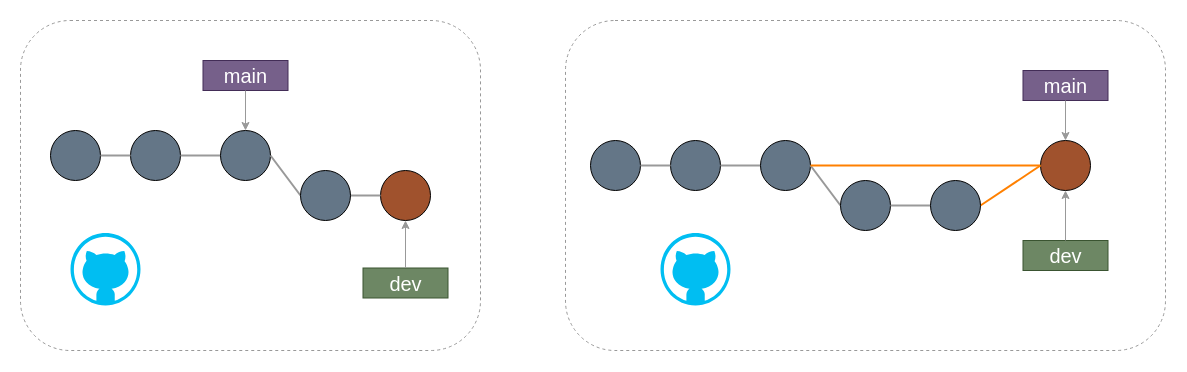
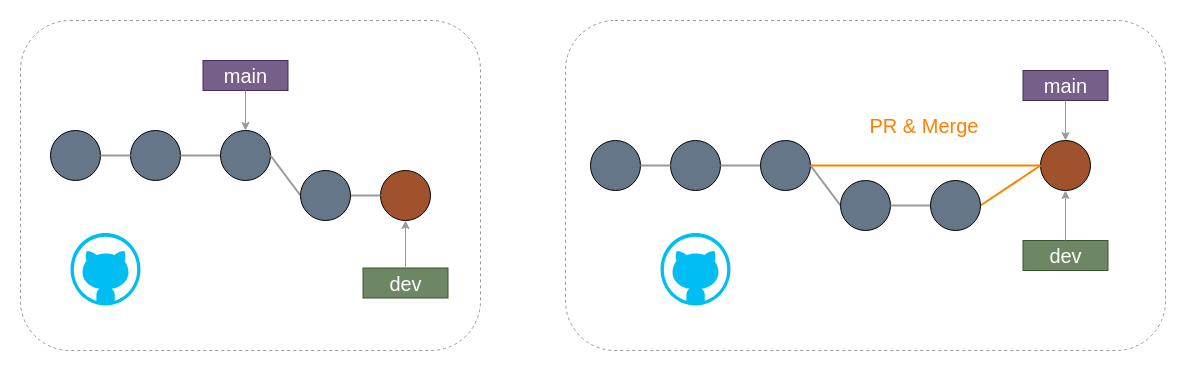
none -> (924, 126)
